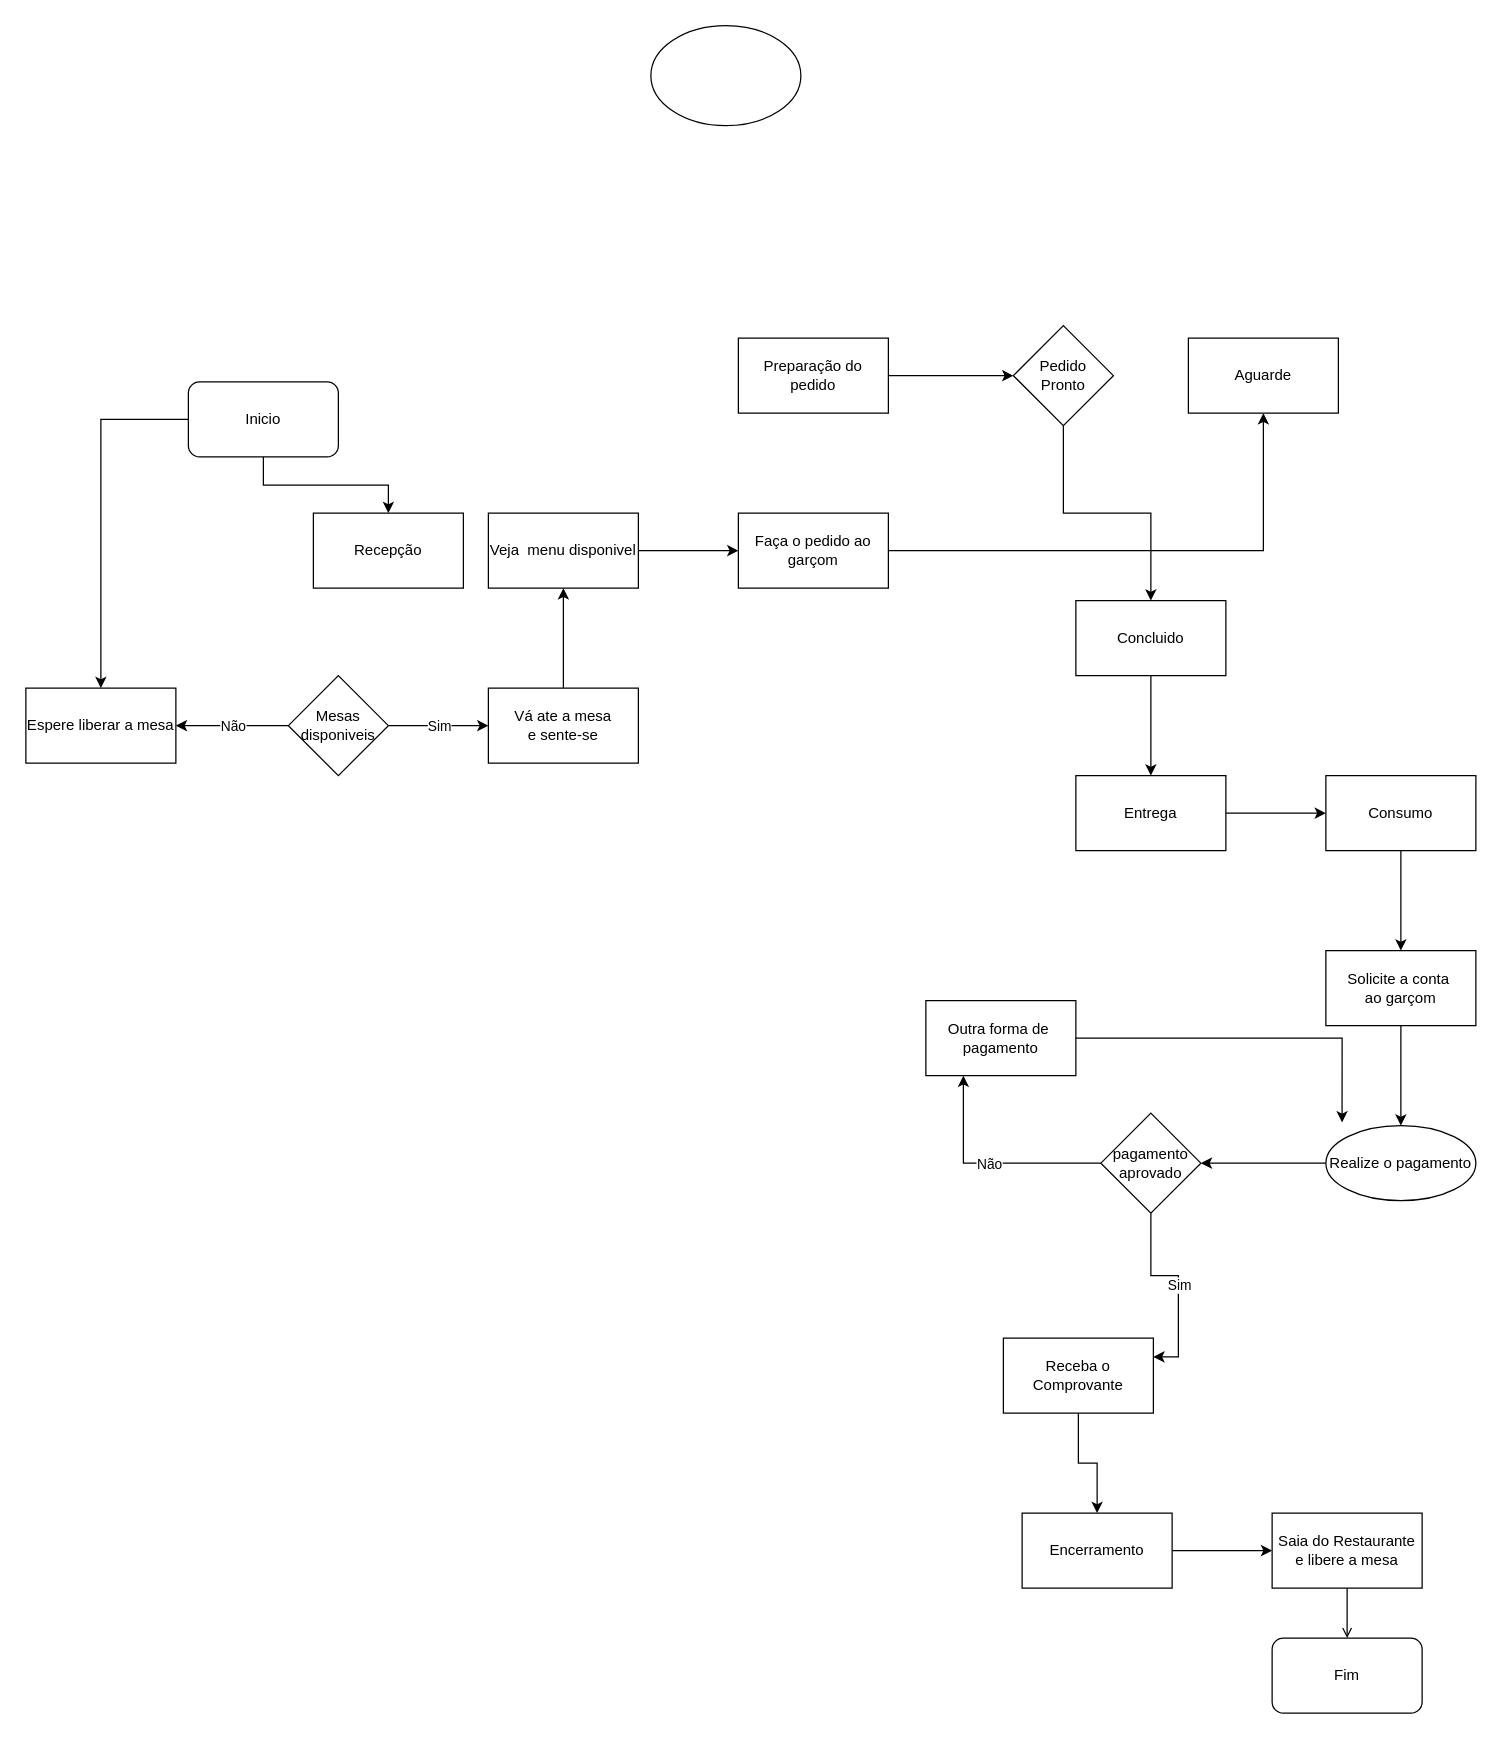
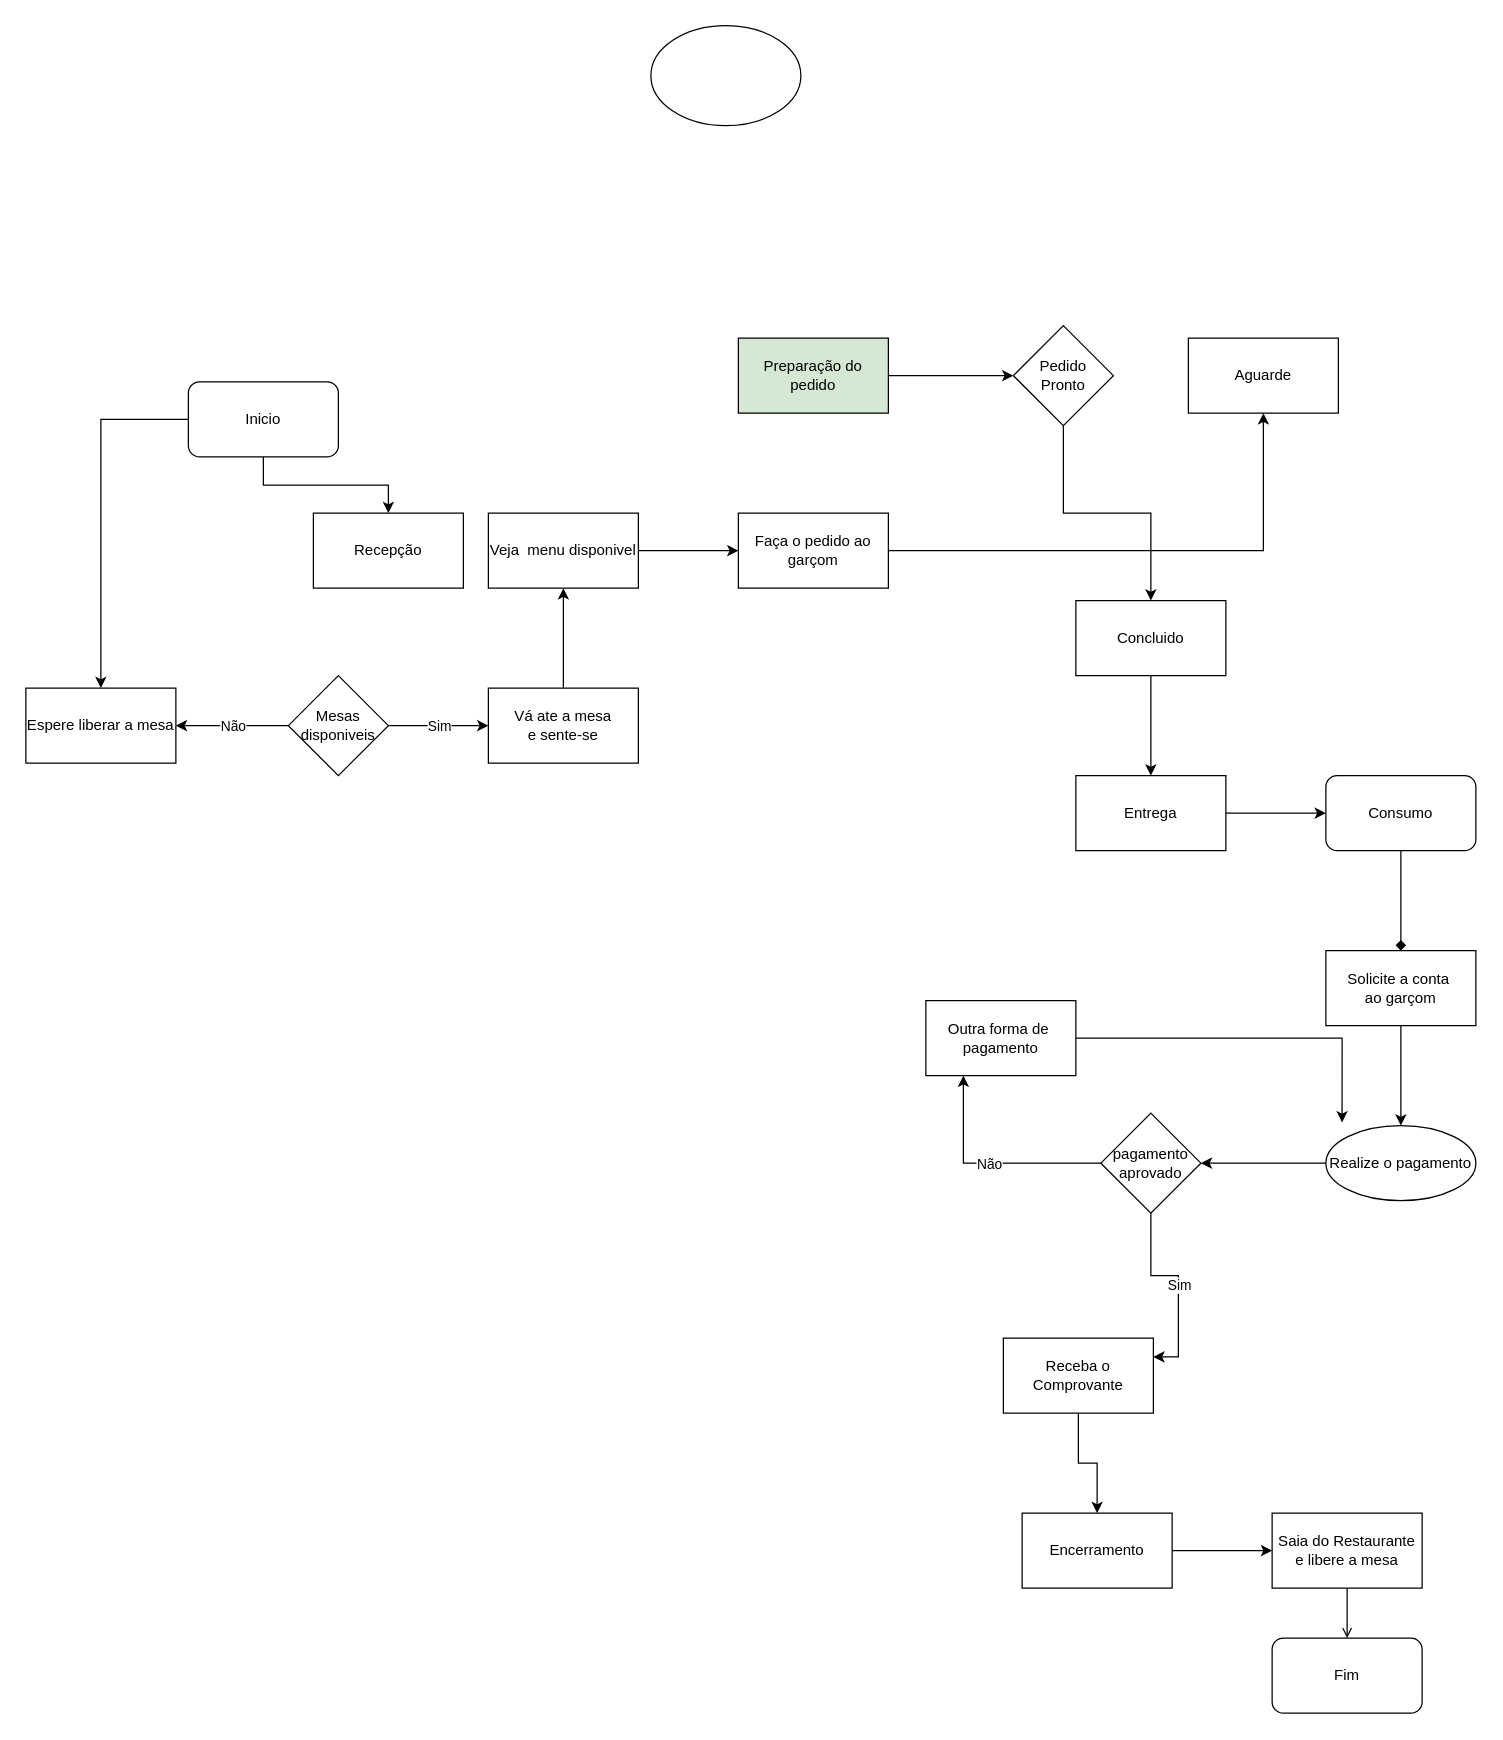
(813, 376) -> (813, 376)
(1401, 813) -> (1401, 813)
(1401, 941) -> (1401, 940)
